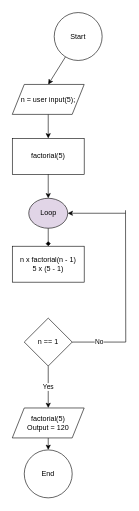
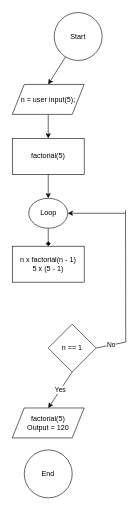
(48, 213) -> (48, 213)
(48, 342) -> (72, 348)
(48, 444) -> none
